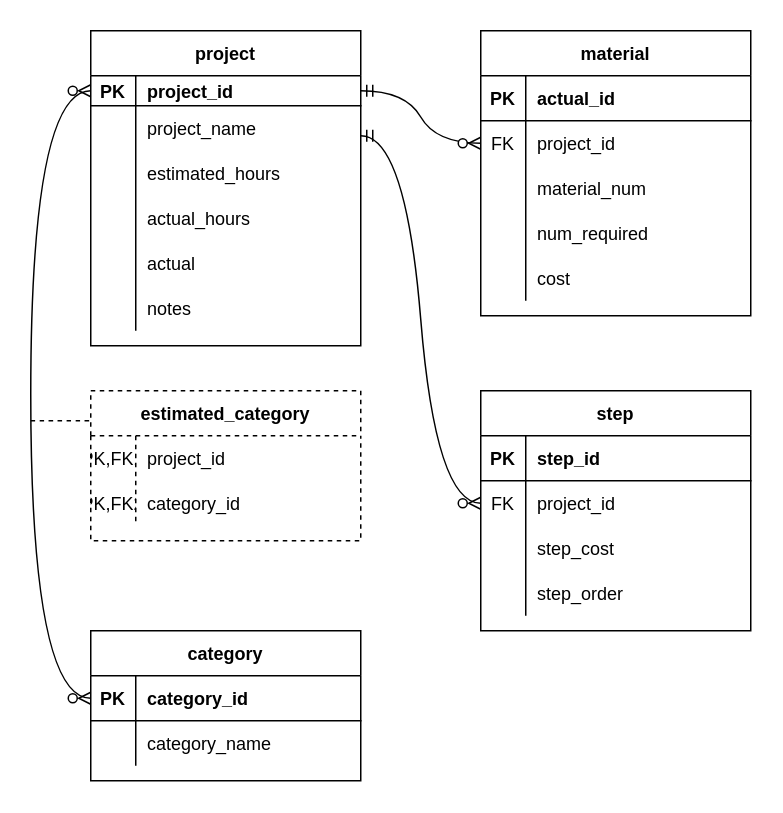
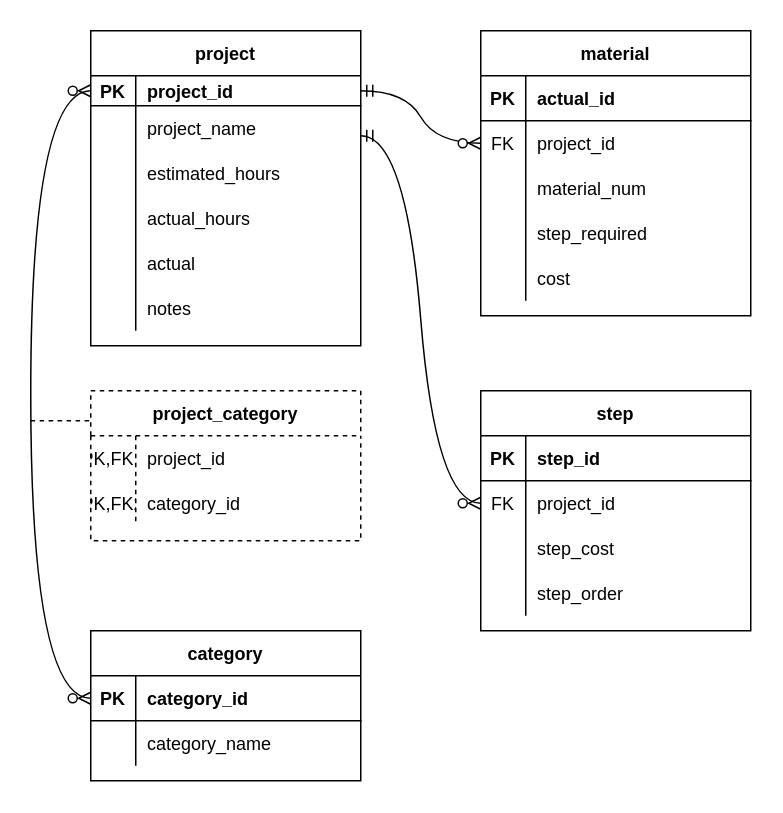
(595, 234) -> (600, 234)
(225, 414) -> (225, 414)
